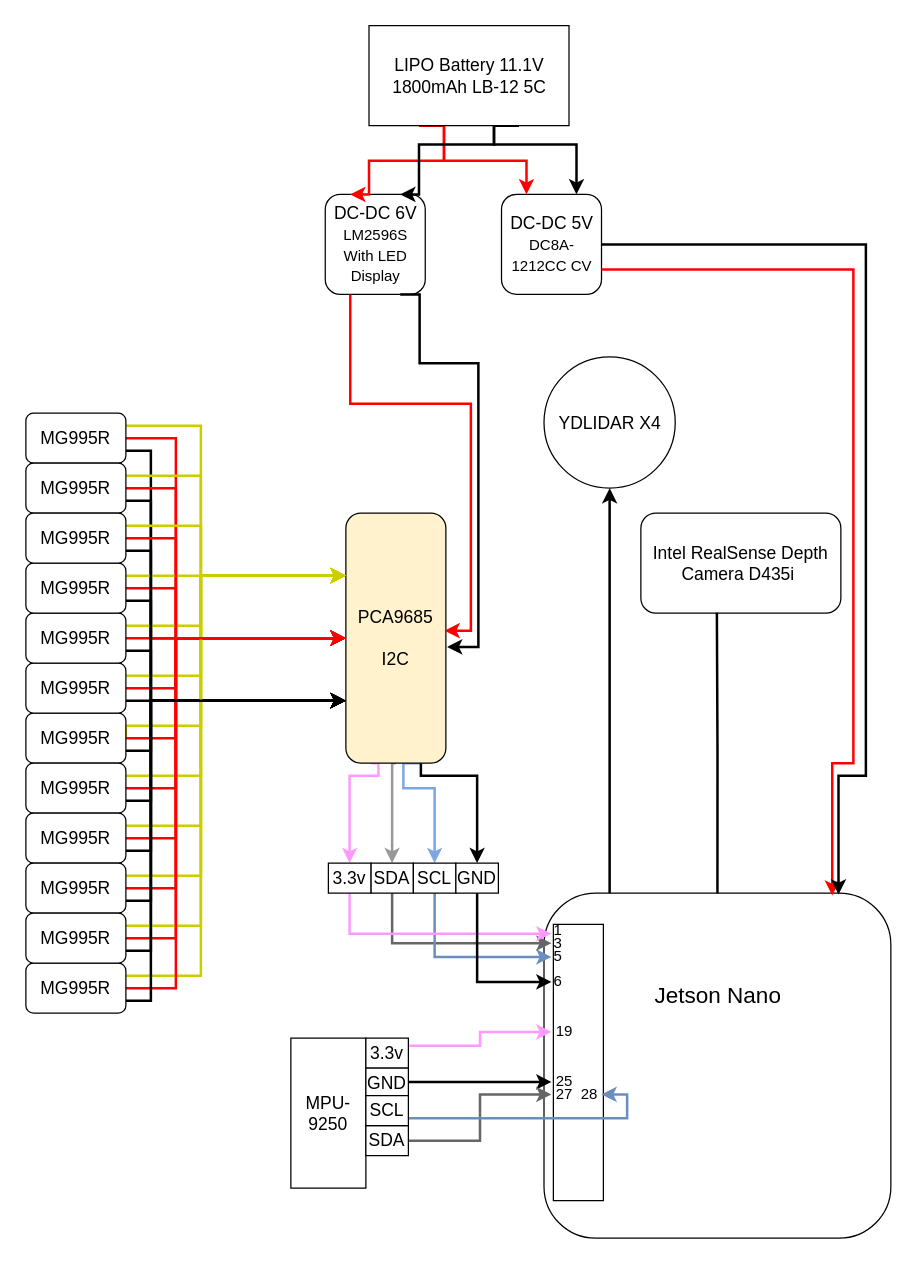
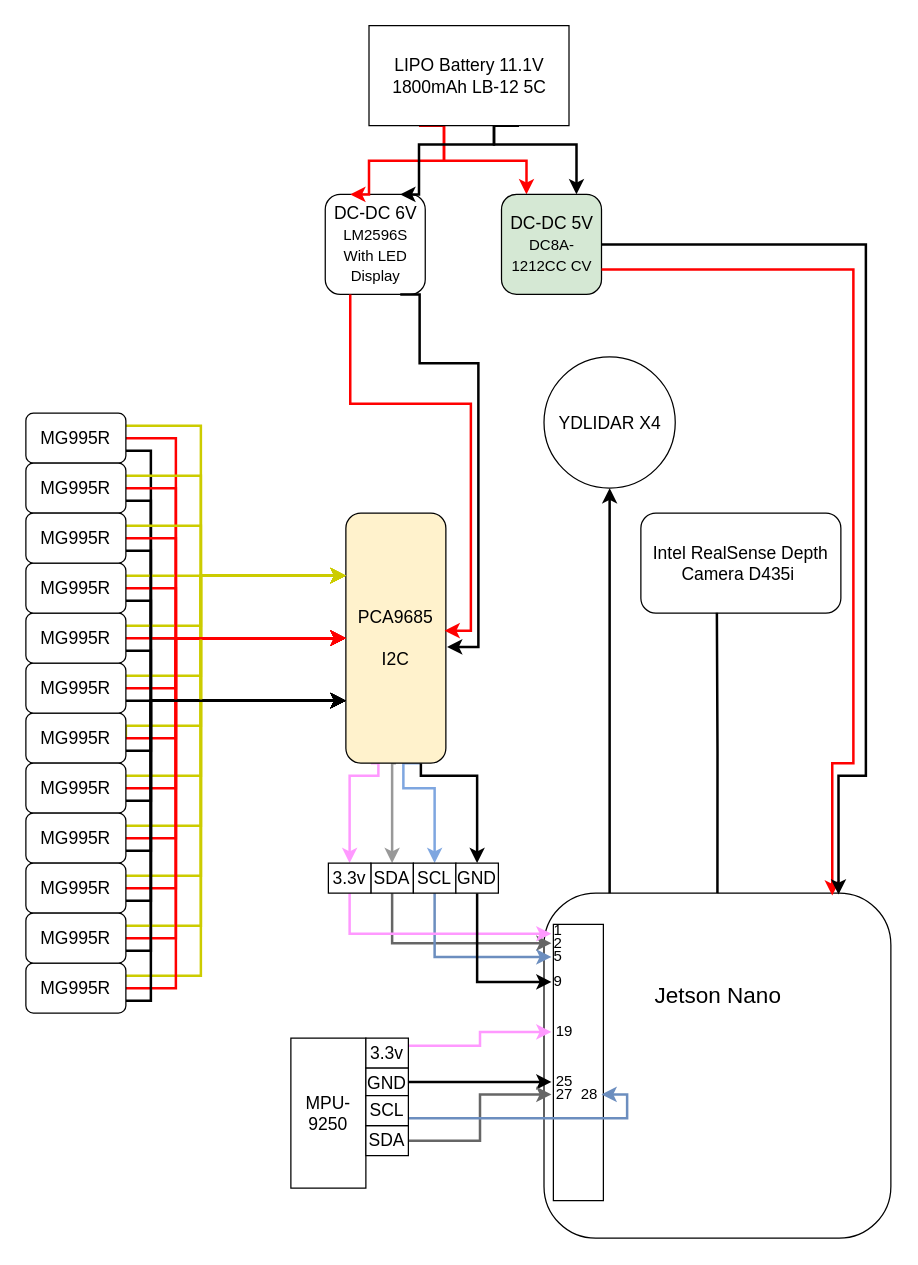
(551, 244) -> (551, 244)
(558, 943) -> (558, 943)
(558, 982) -> (558, 982)
